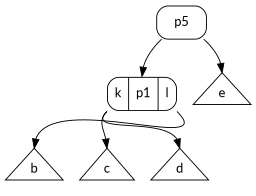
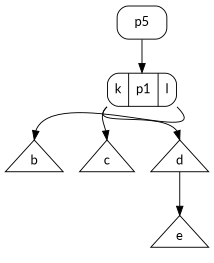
(214, 50) -> (180, 189)
